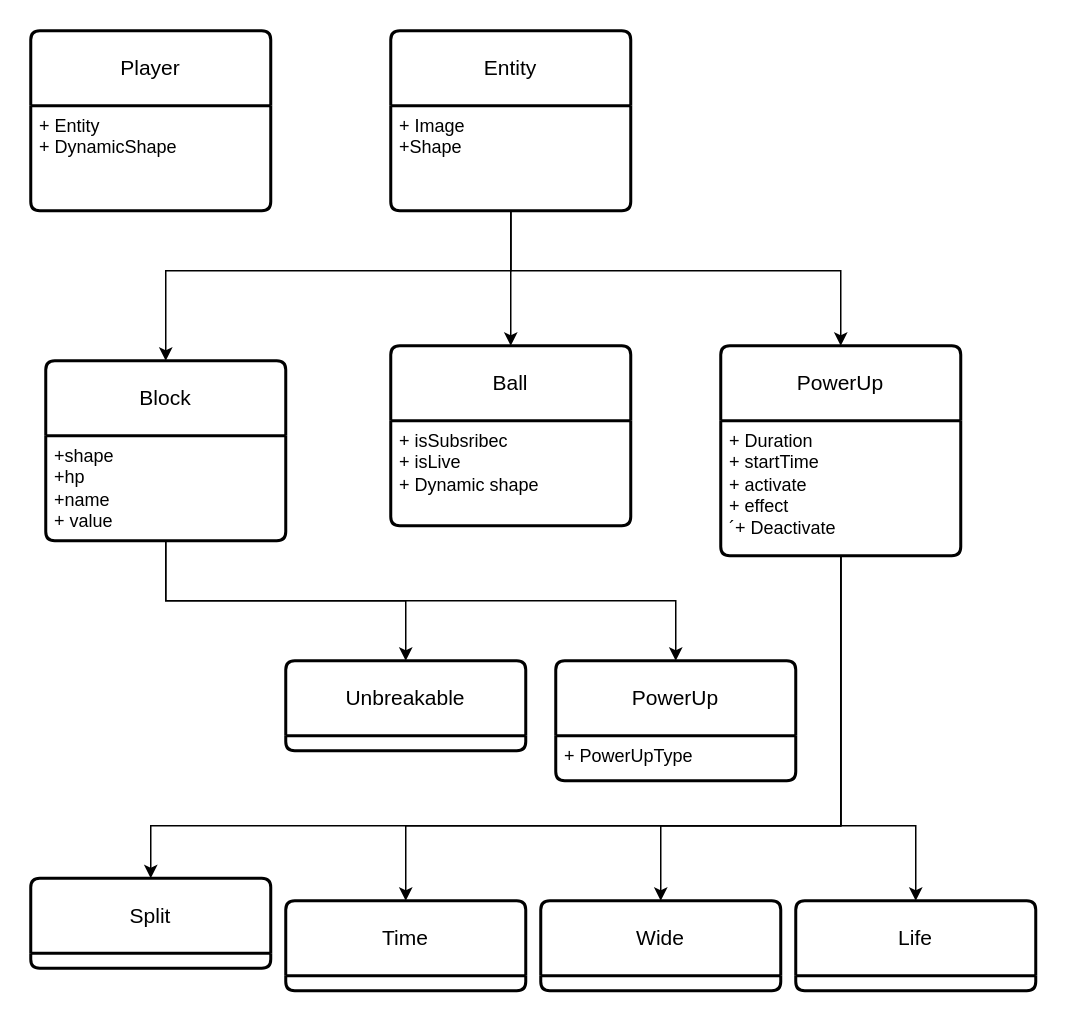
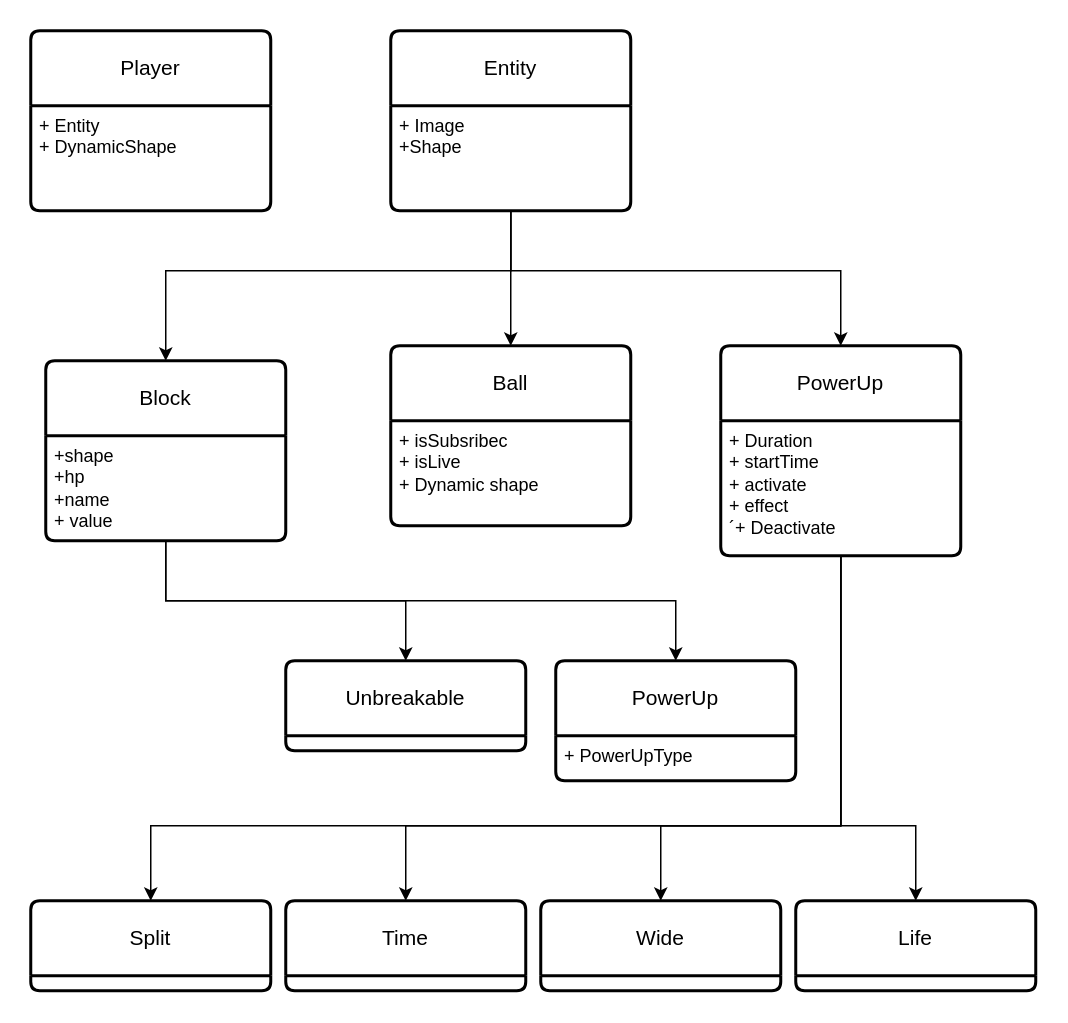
(151, 923) -> (151, 946)
